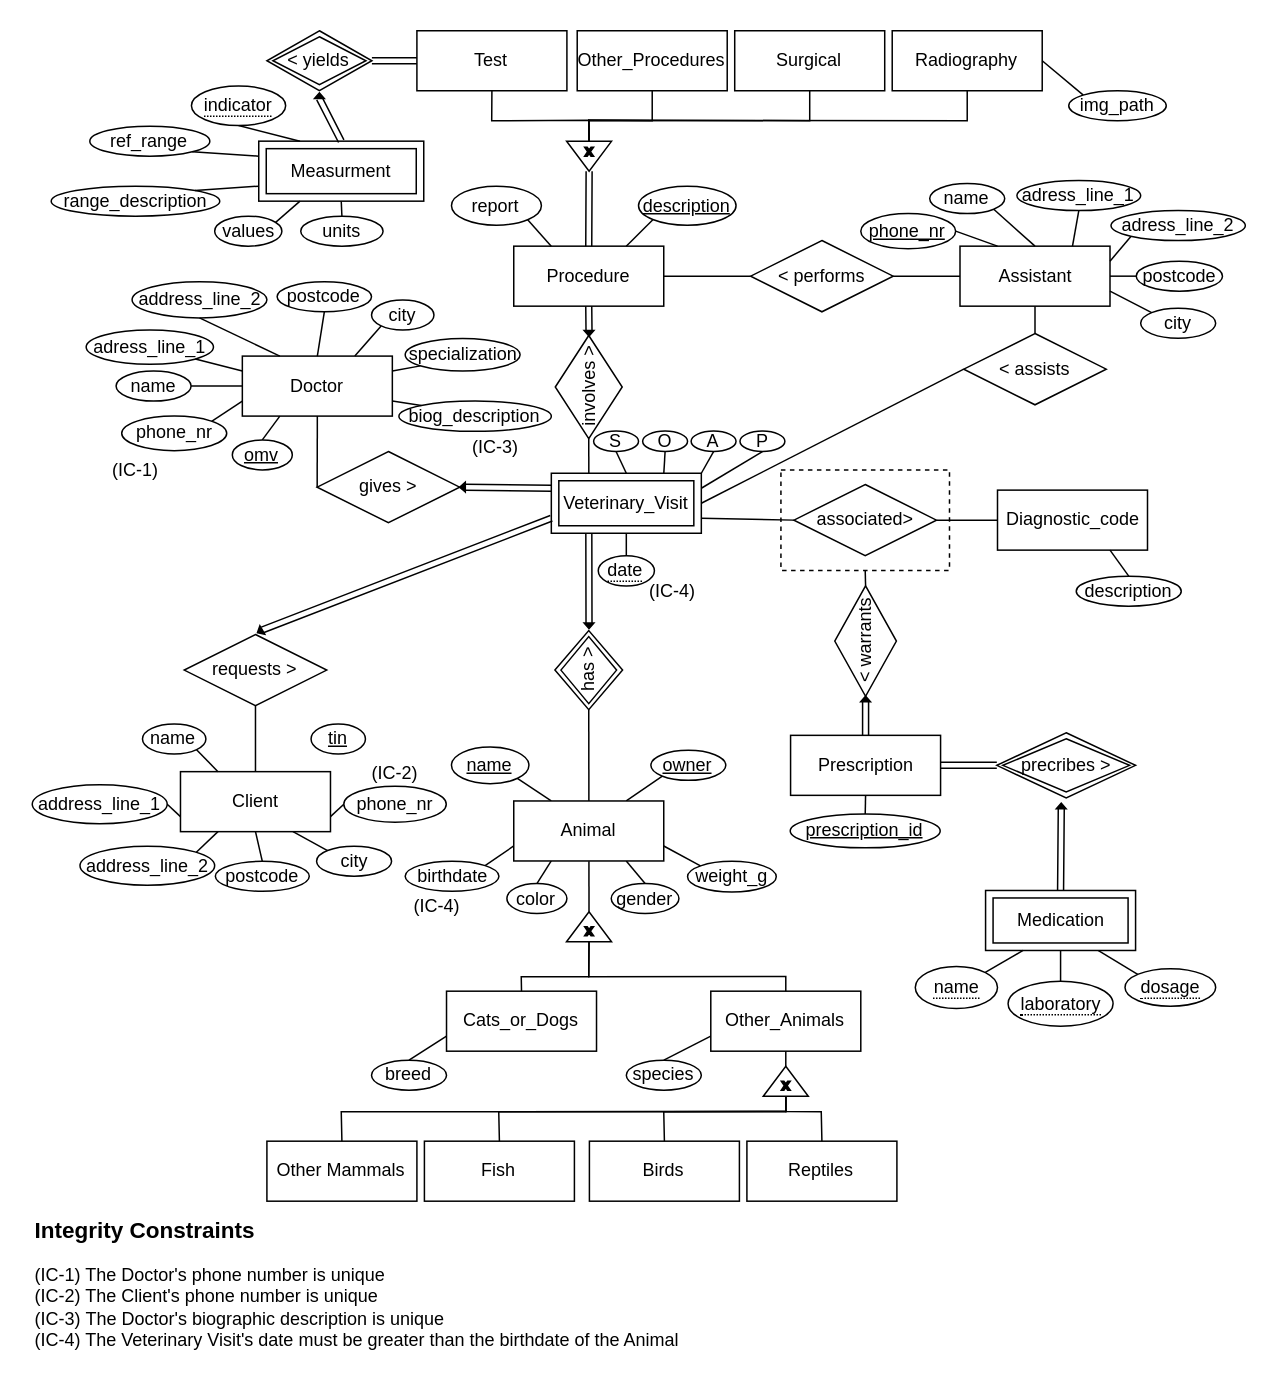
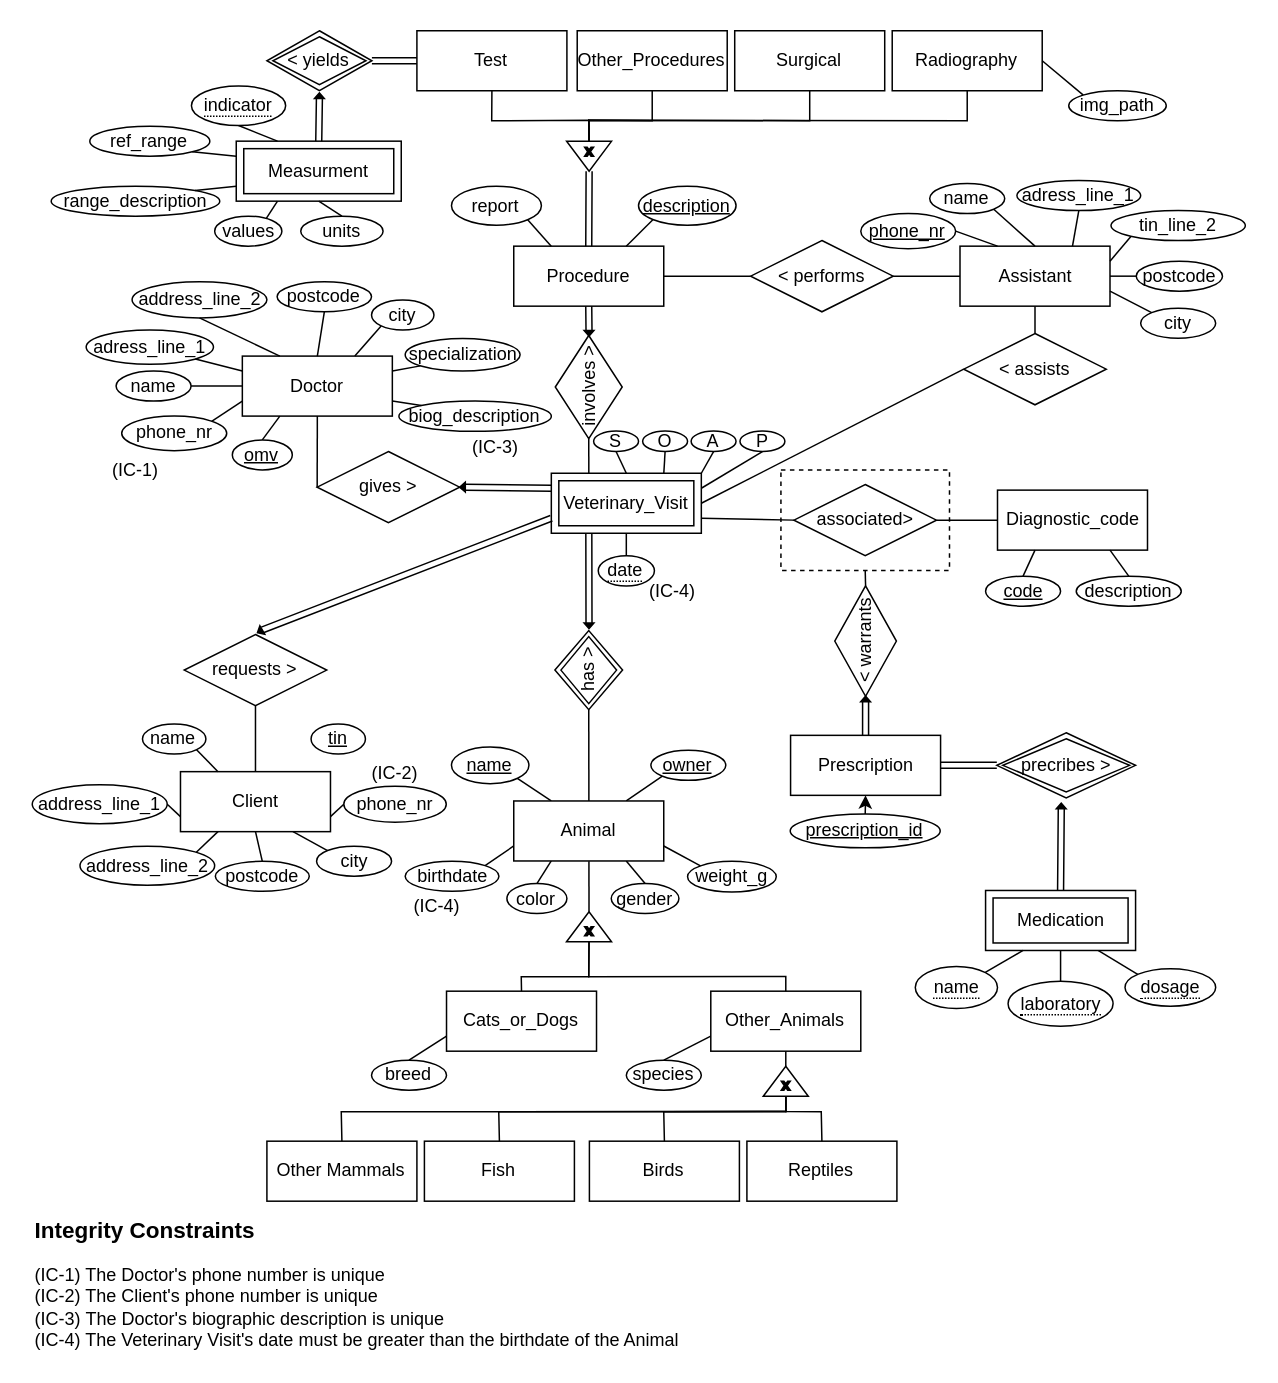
(341, 171) -> (319, 171)
(1178, 226) -> (1178, 226)
none -> (1029, 563)
none -> (1023, 591)
(865, 803) -> (865, 807)
